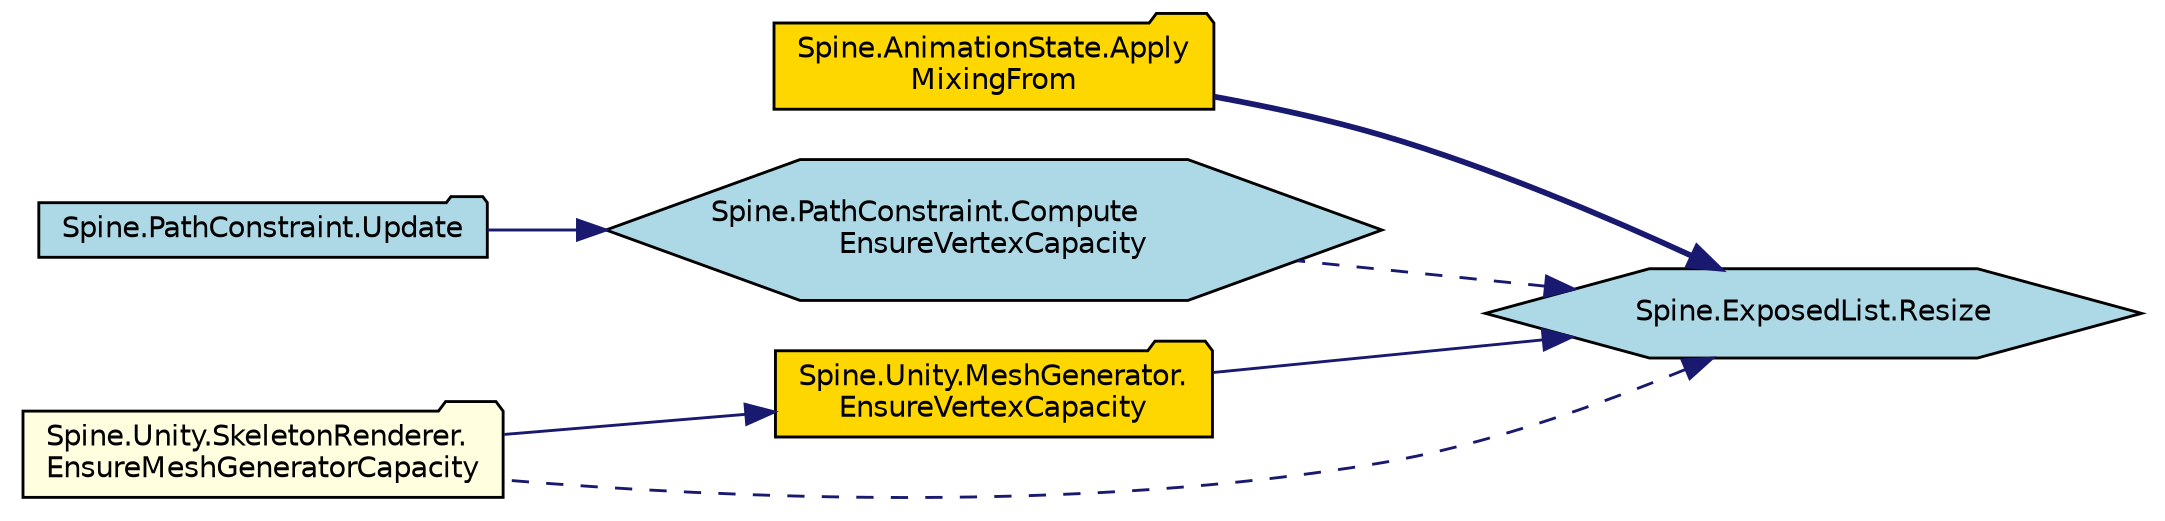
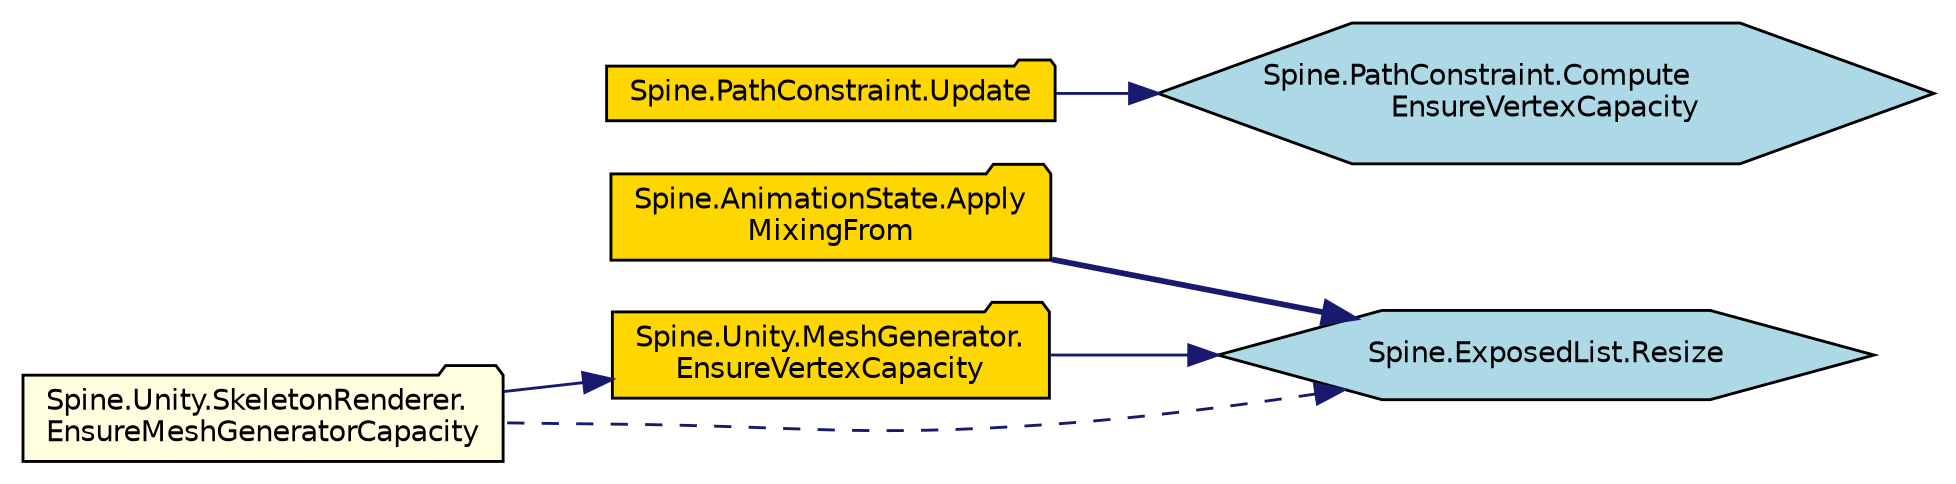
(263, 230) -> (831, 93)
(1422, 274) -> none
